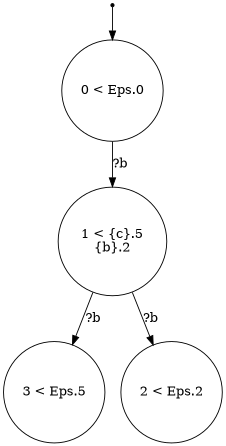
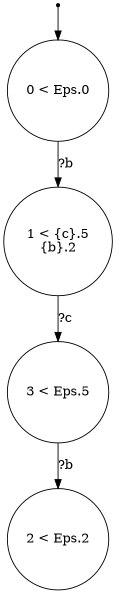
(141, 314) -> (58, 461)
(93, 319) -> (65, 319)
